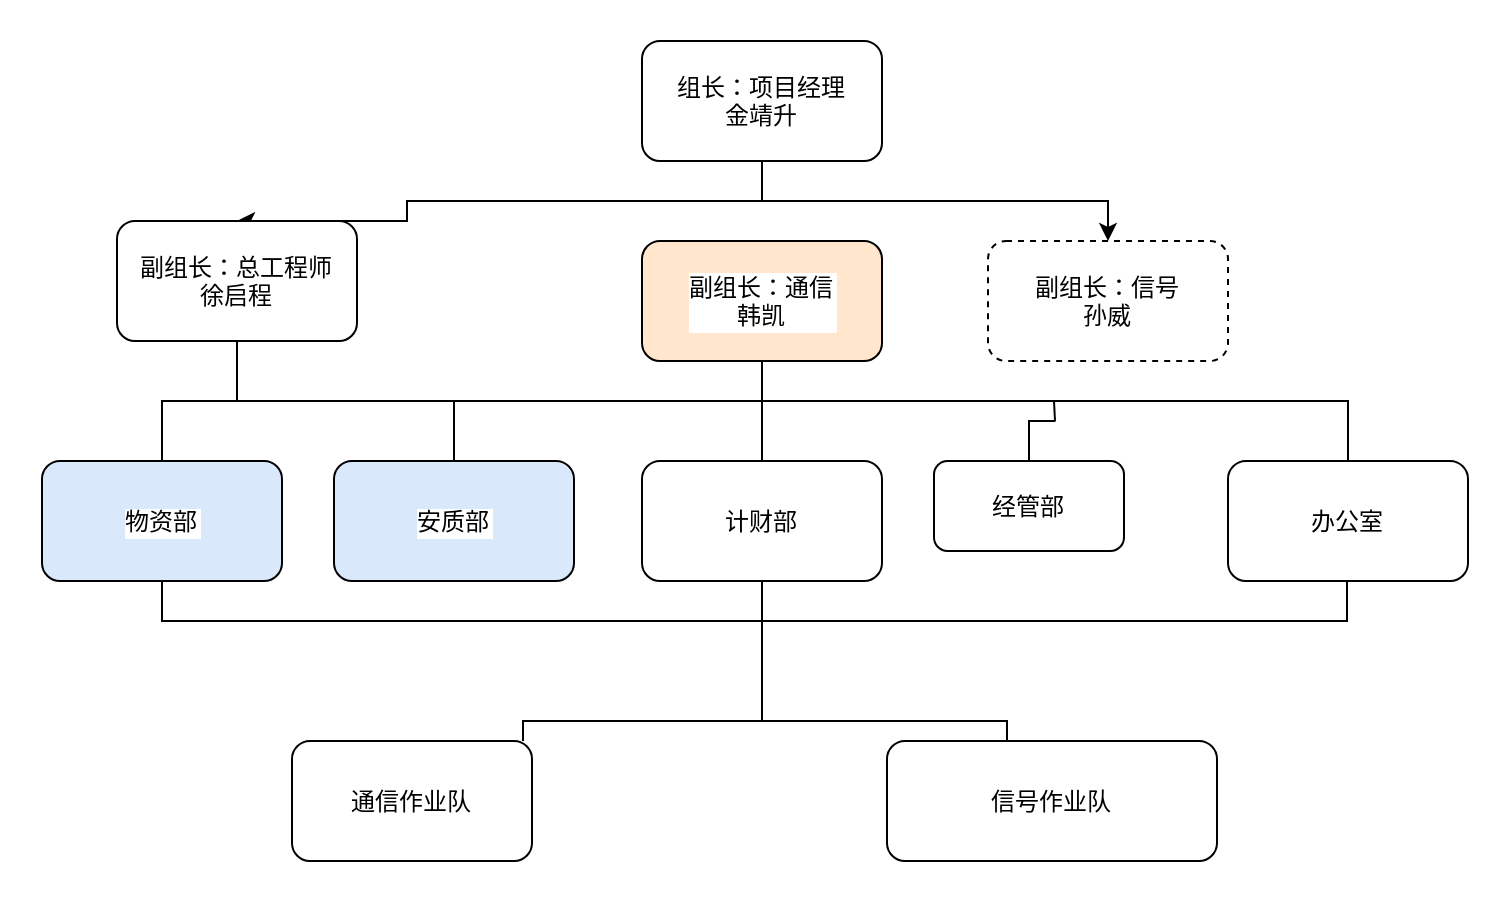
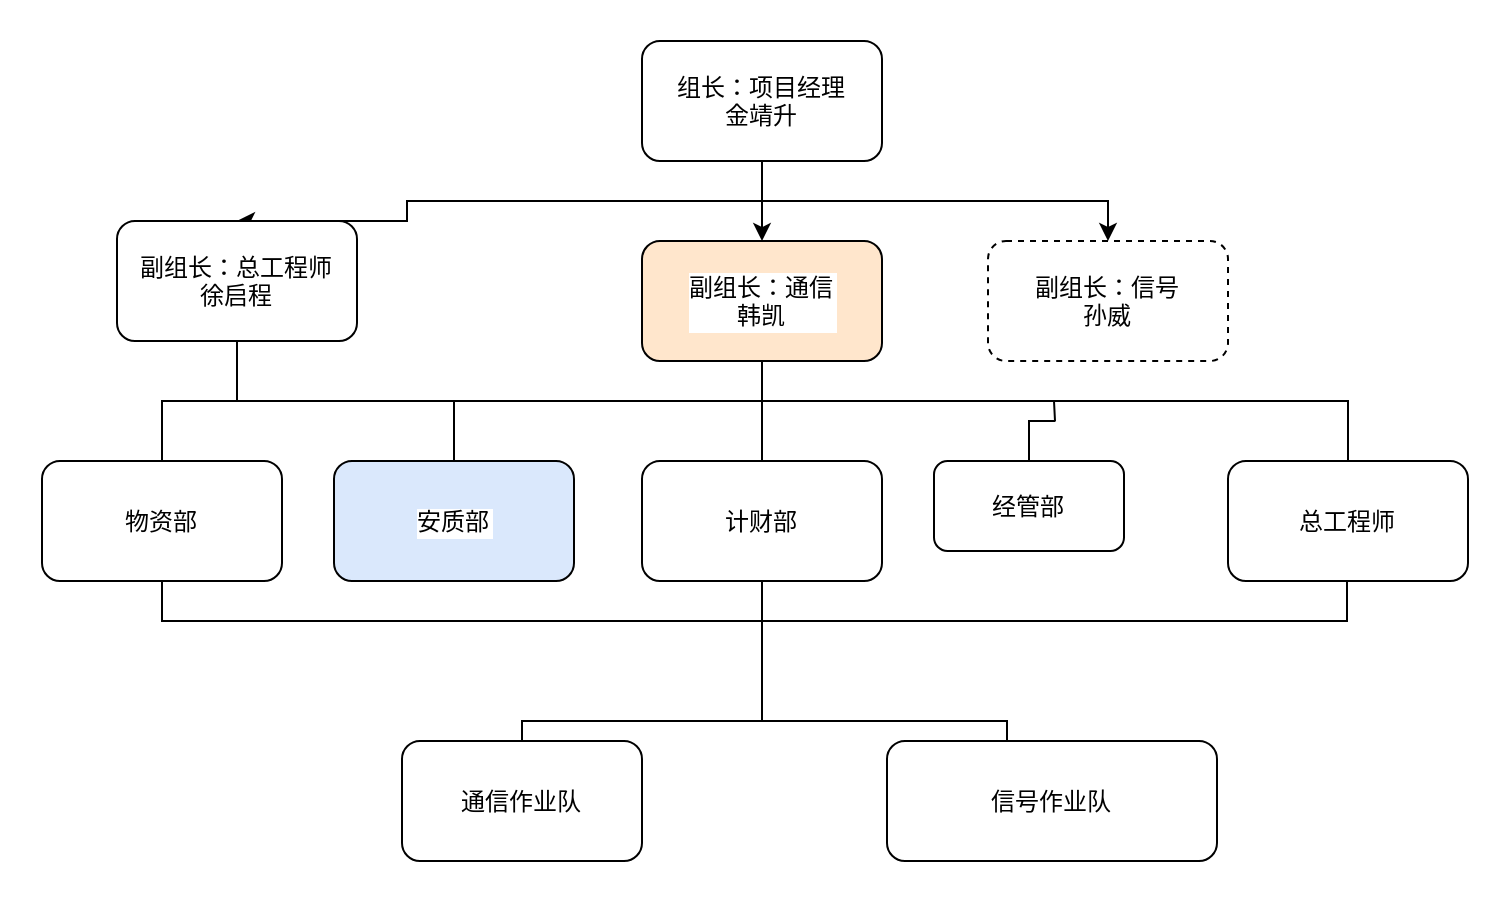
none -> (762, 216)
(162, 521) -> (162, 521)
(1347, 522) -> (1347, 522)
(412, 801) -> (522, 801)
